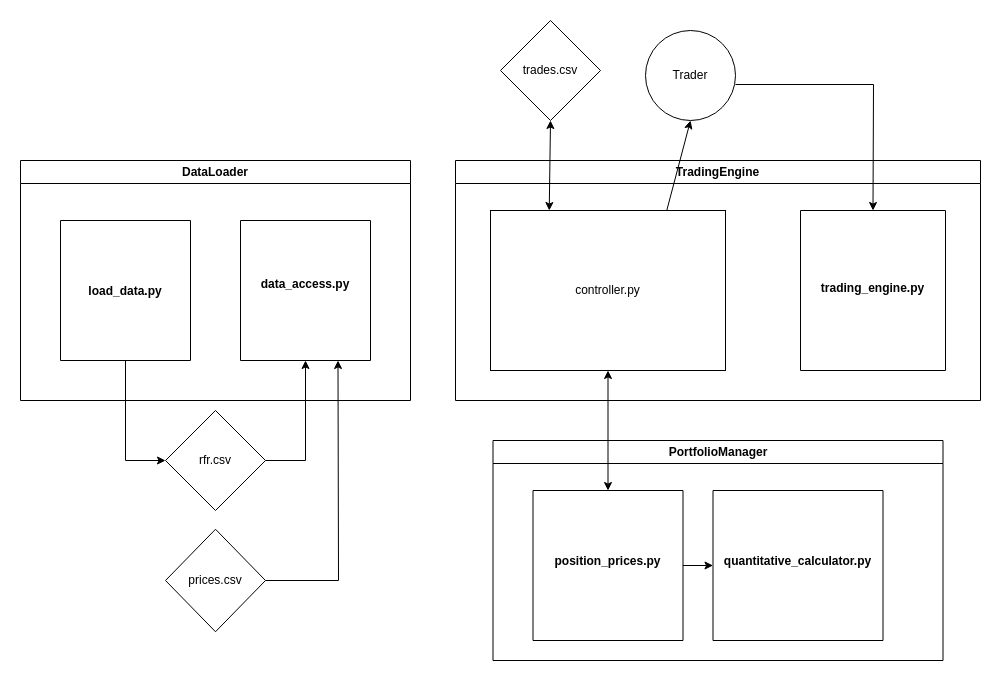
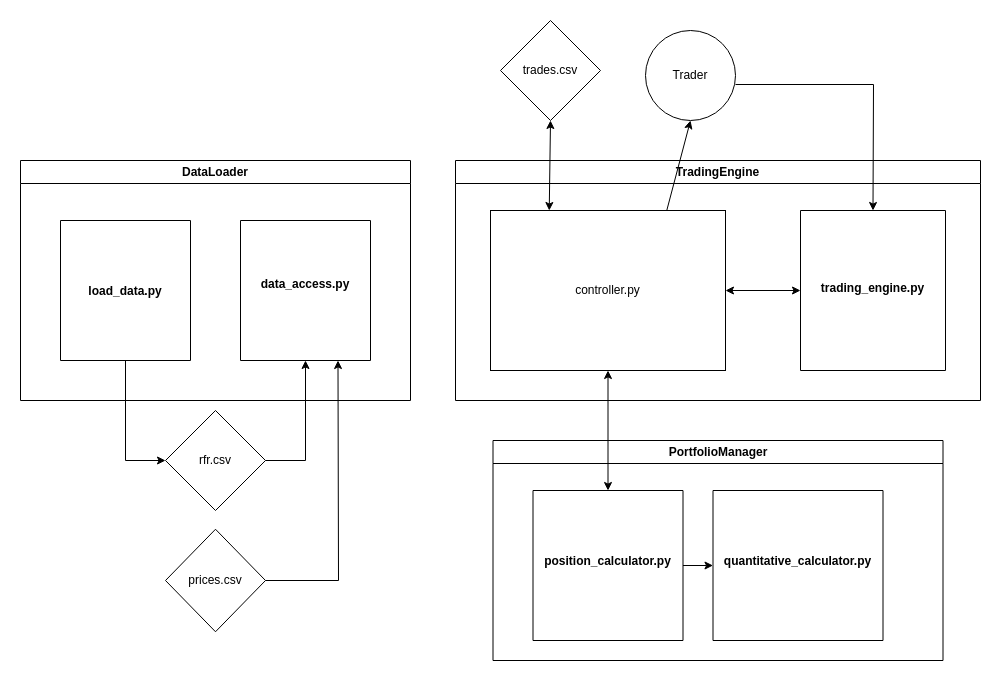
none -> (763, 291)
(608, 561) -> (608, 561)
